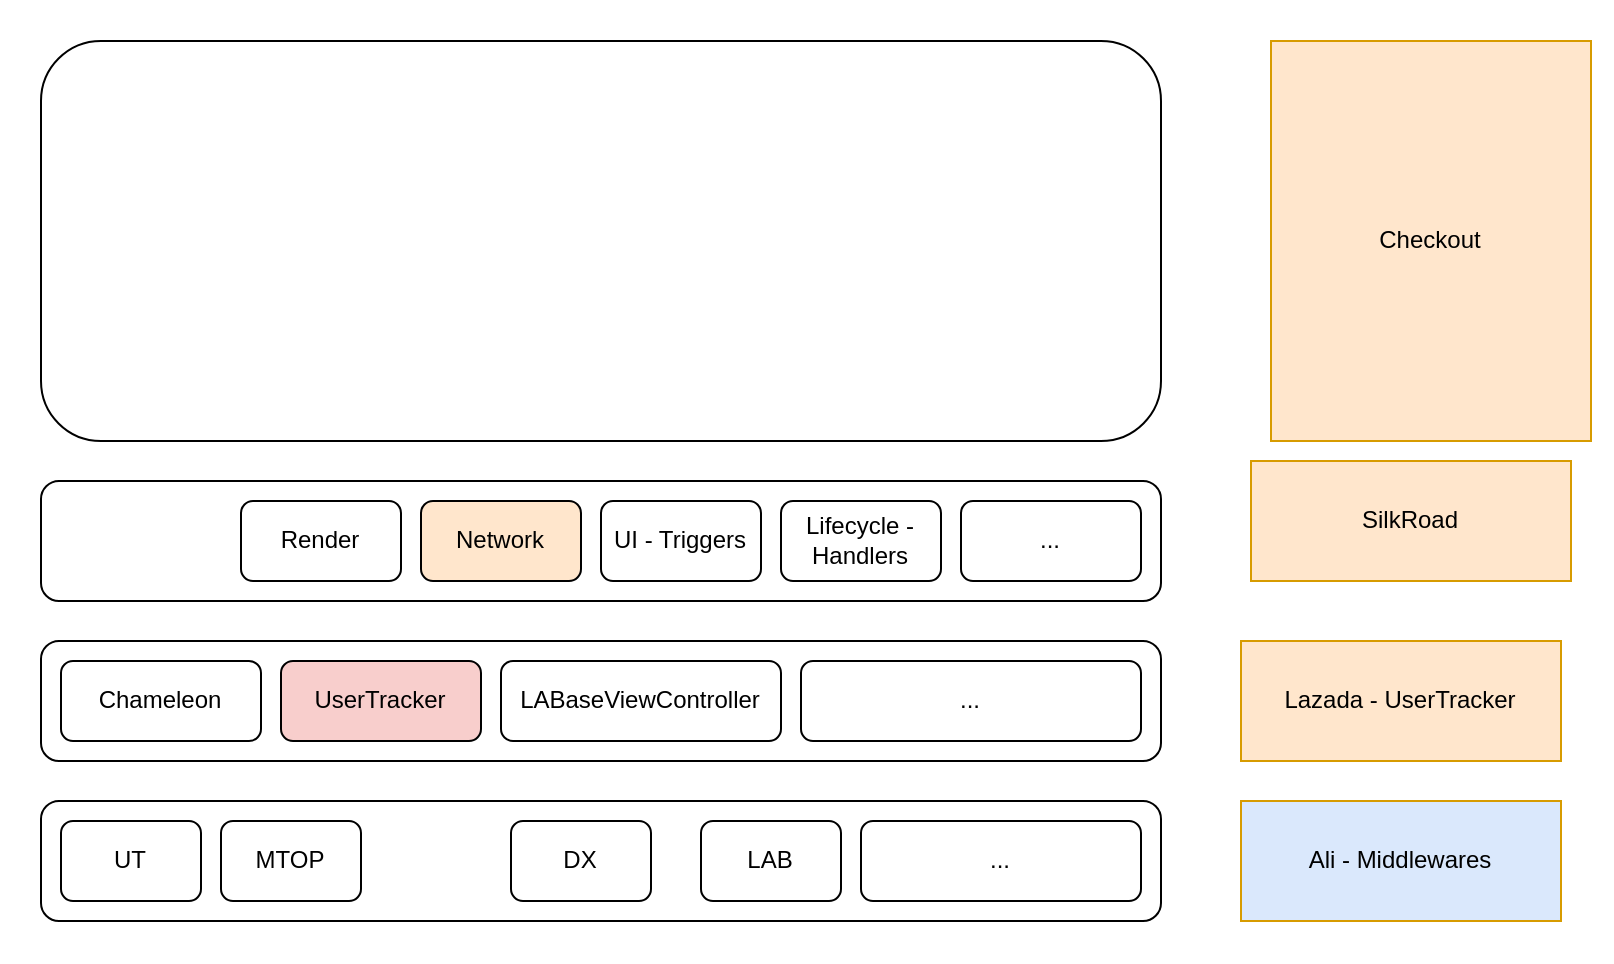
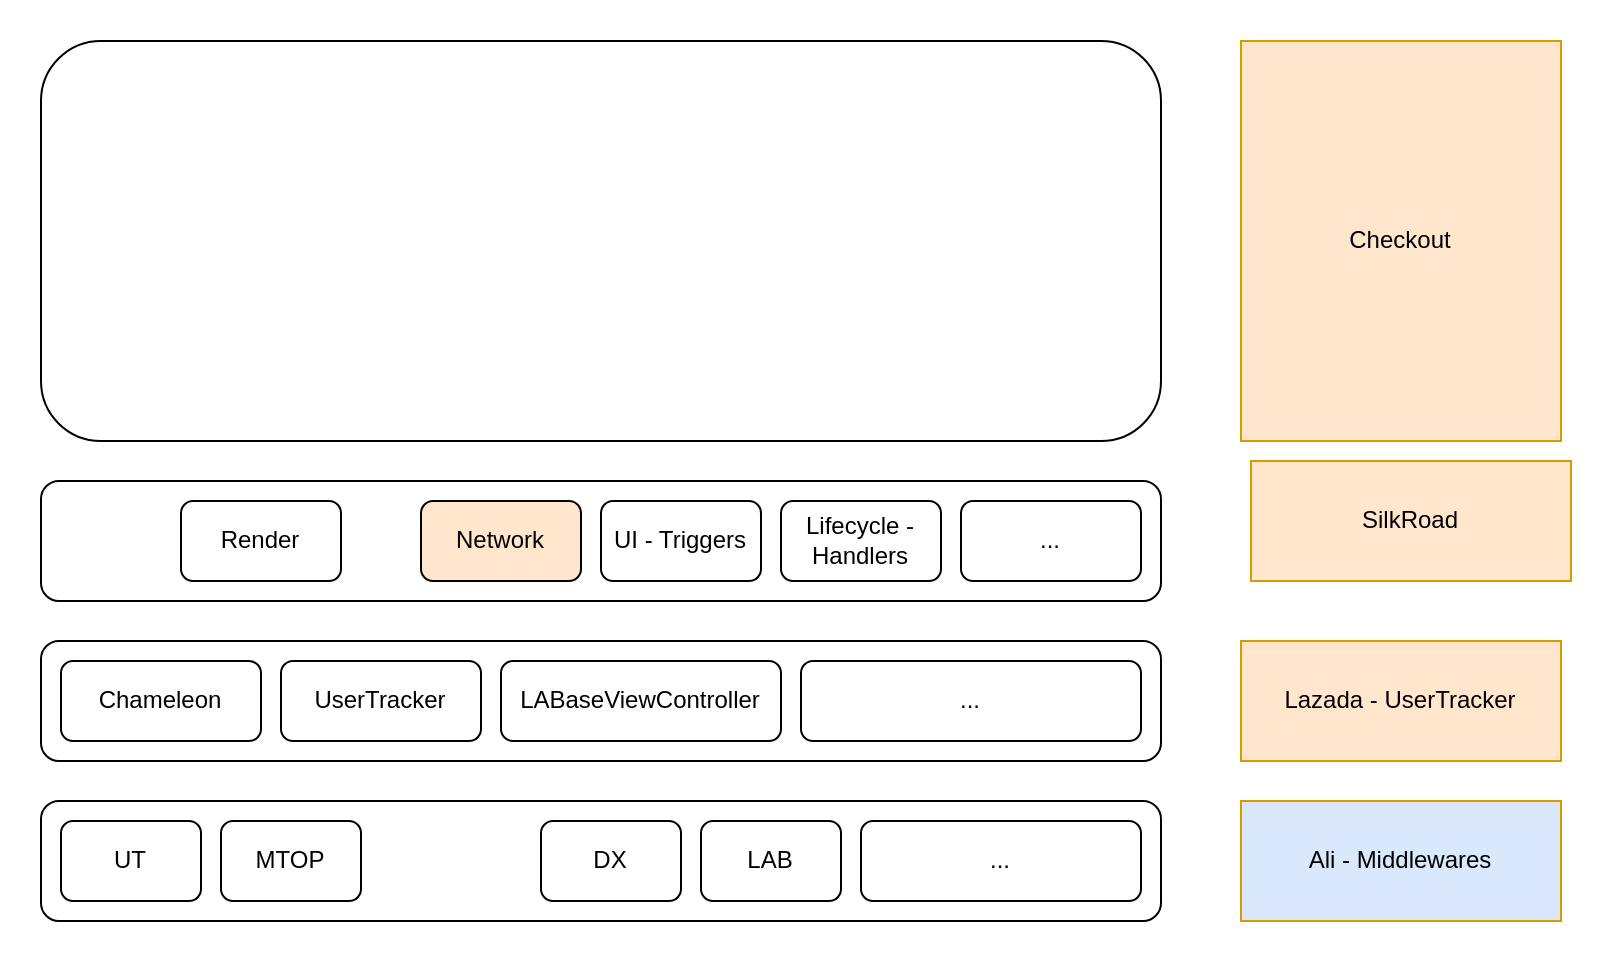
(1431, 241) -> (1401, 241)
(321, 541) -> (261, 541)
(381, 701) -> (381, 701)
(581, 861) -> (611, 861)
